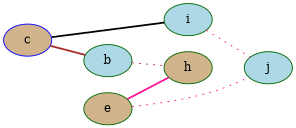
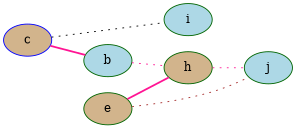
(108, 30) -> (108, 30)
(228, 44) -> (228, 68)
(68, 50) -> (68, 50)
(148, 64) -> (148, 64)
(192, 97) -> (192, 97)
